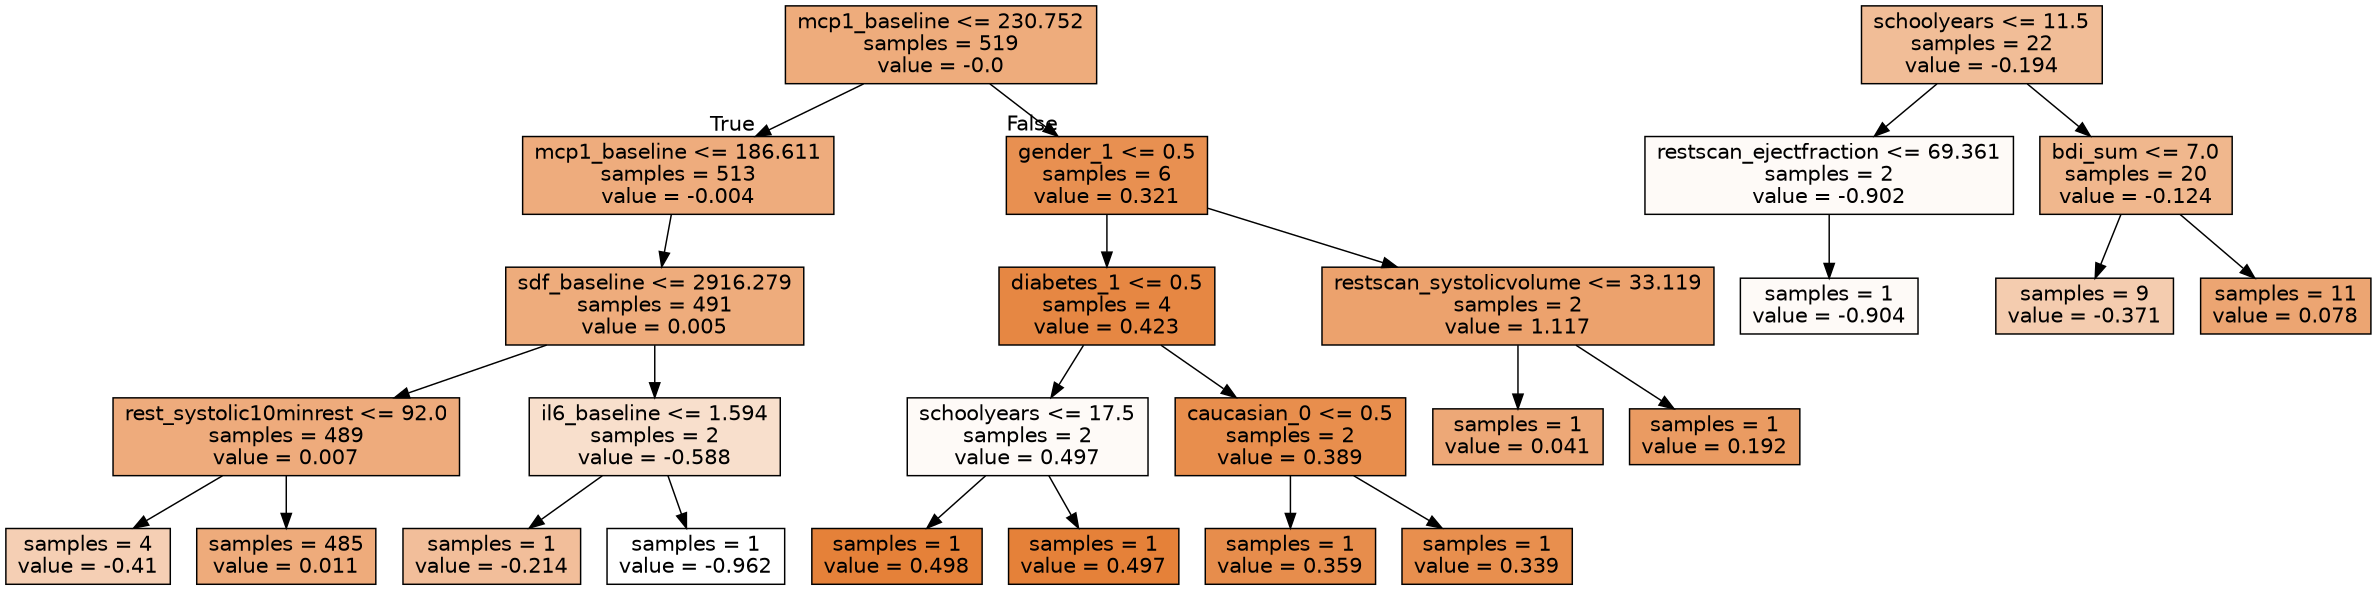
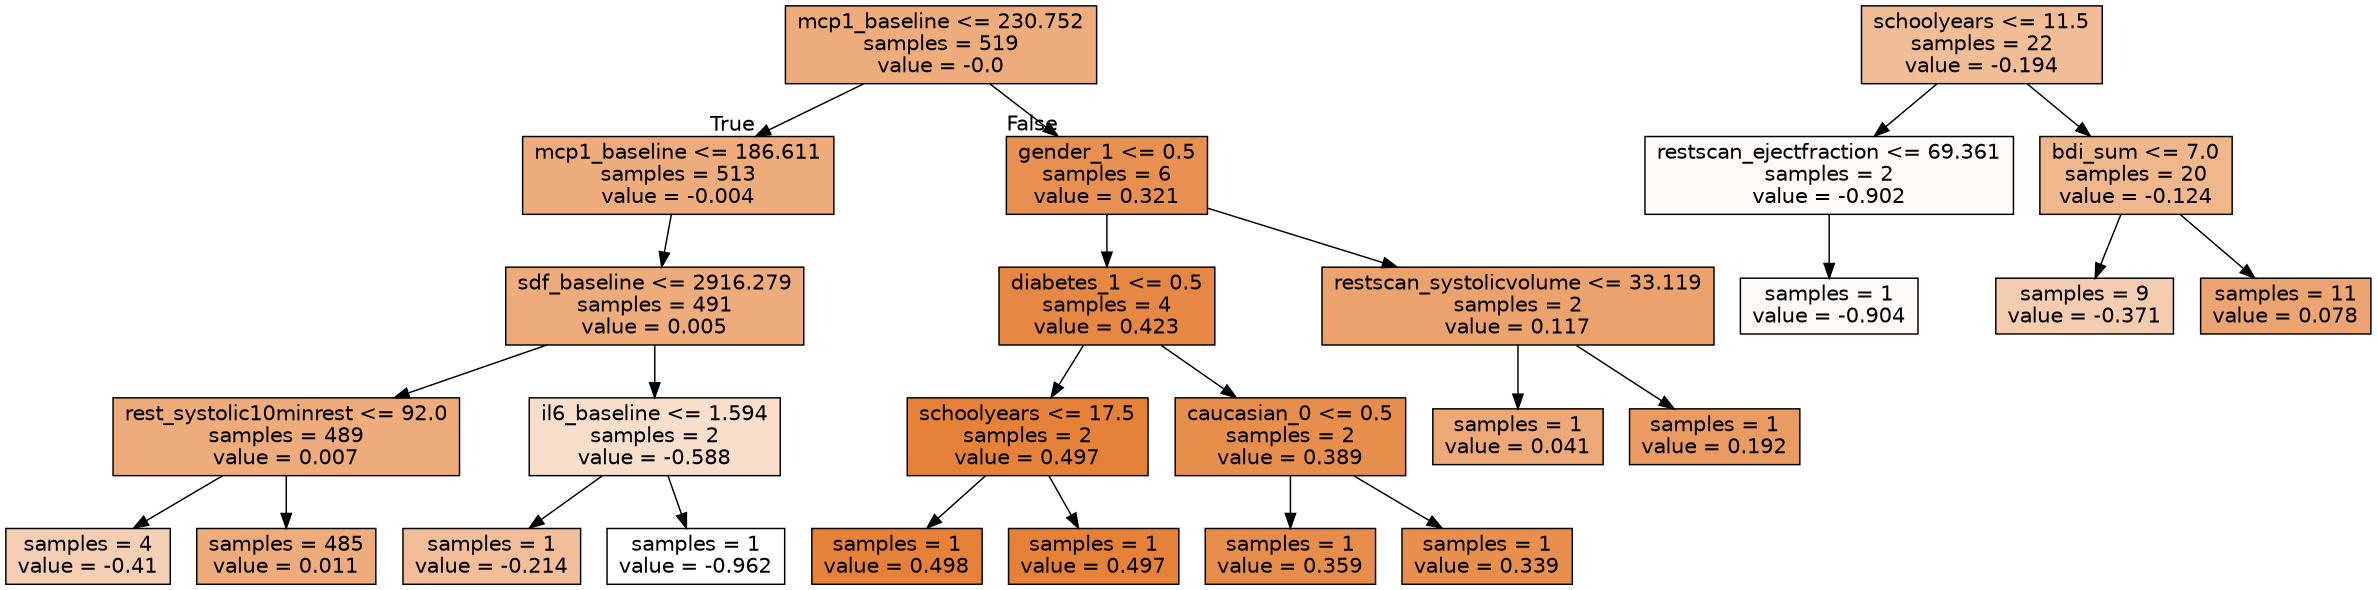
(1518, 306) -> (1518, 306)
(1028, 437) -> (1028, 437)
